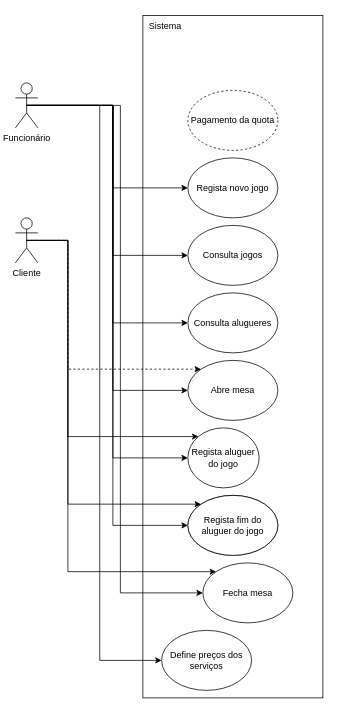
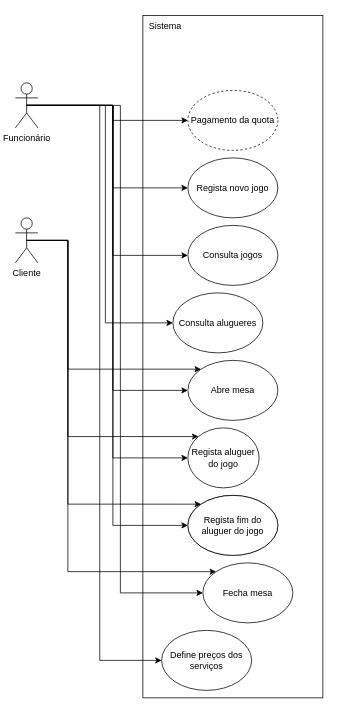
none -> (148, 120)
(233, 323) -> (218, 323)
(132, 369) -> (132, 369)
